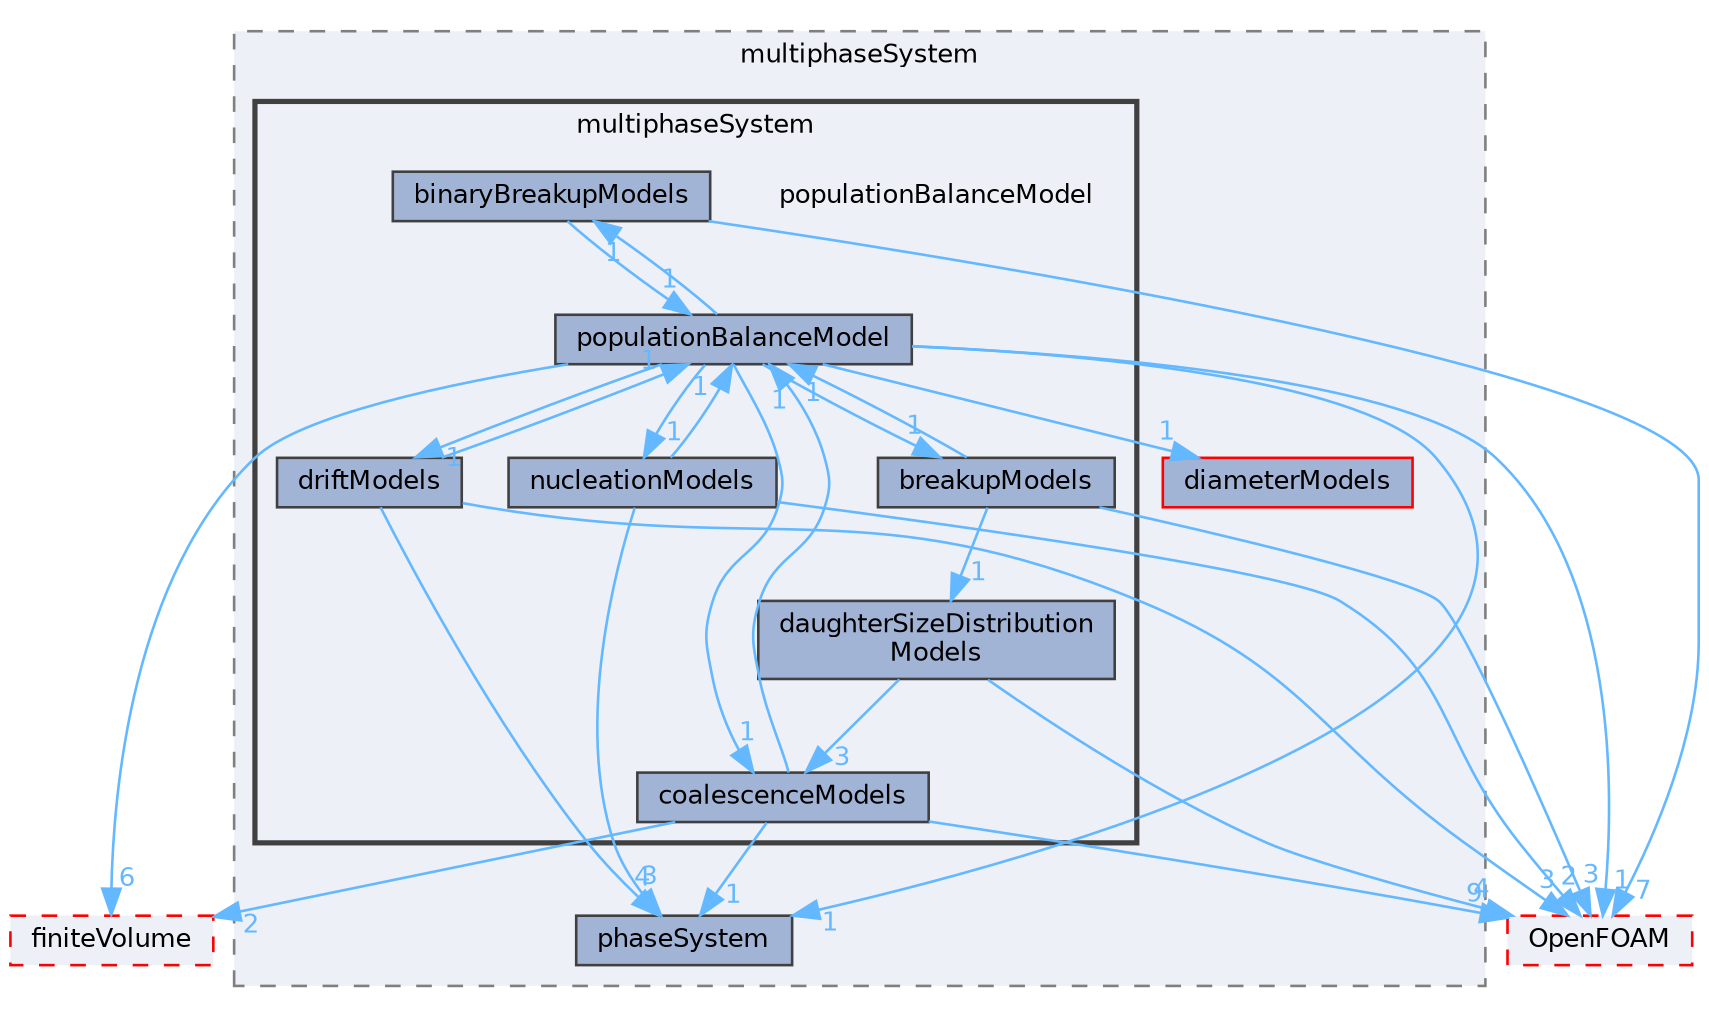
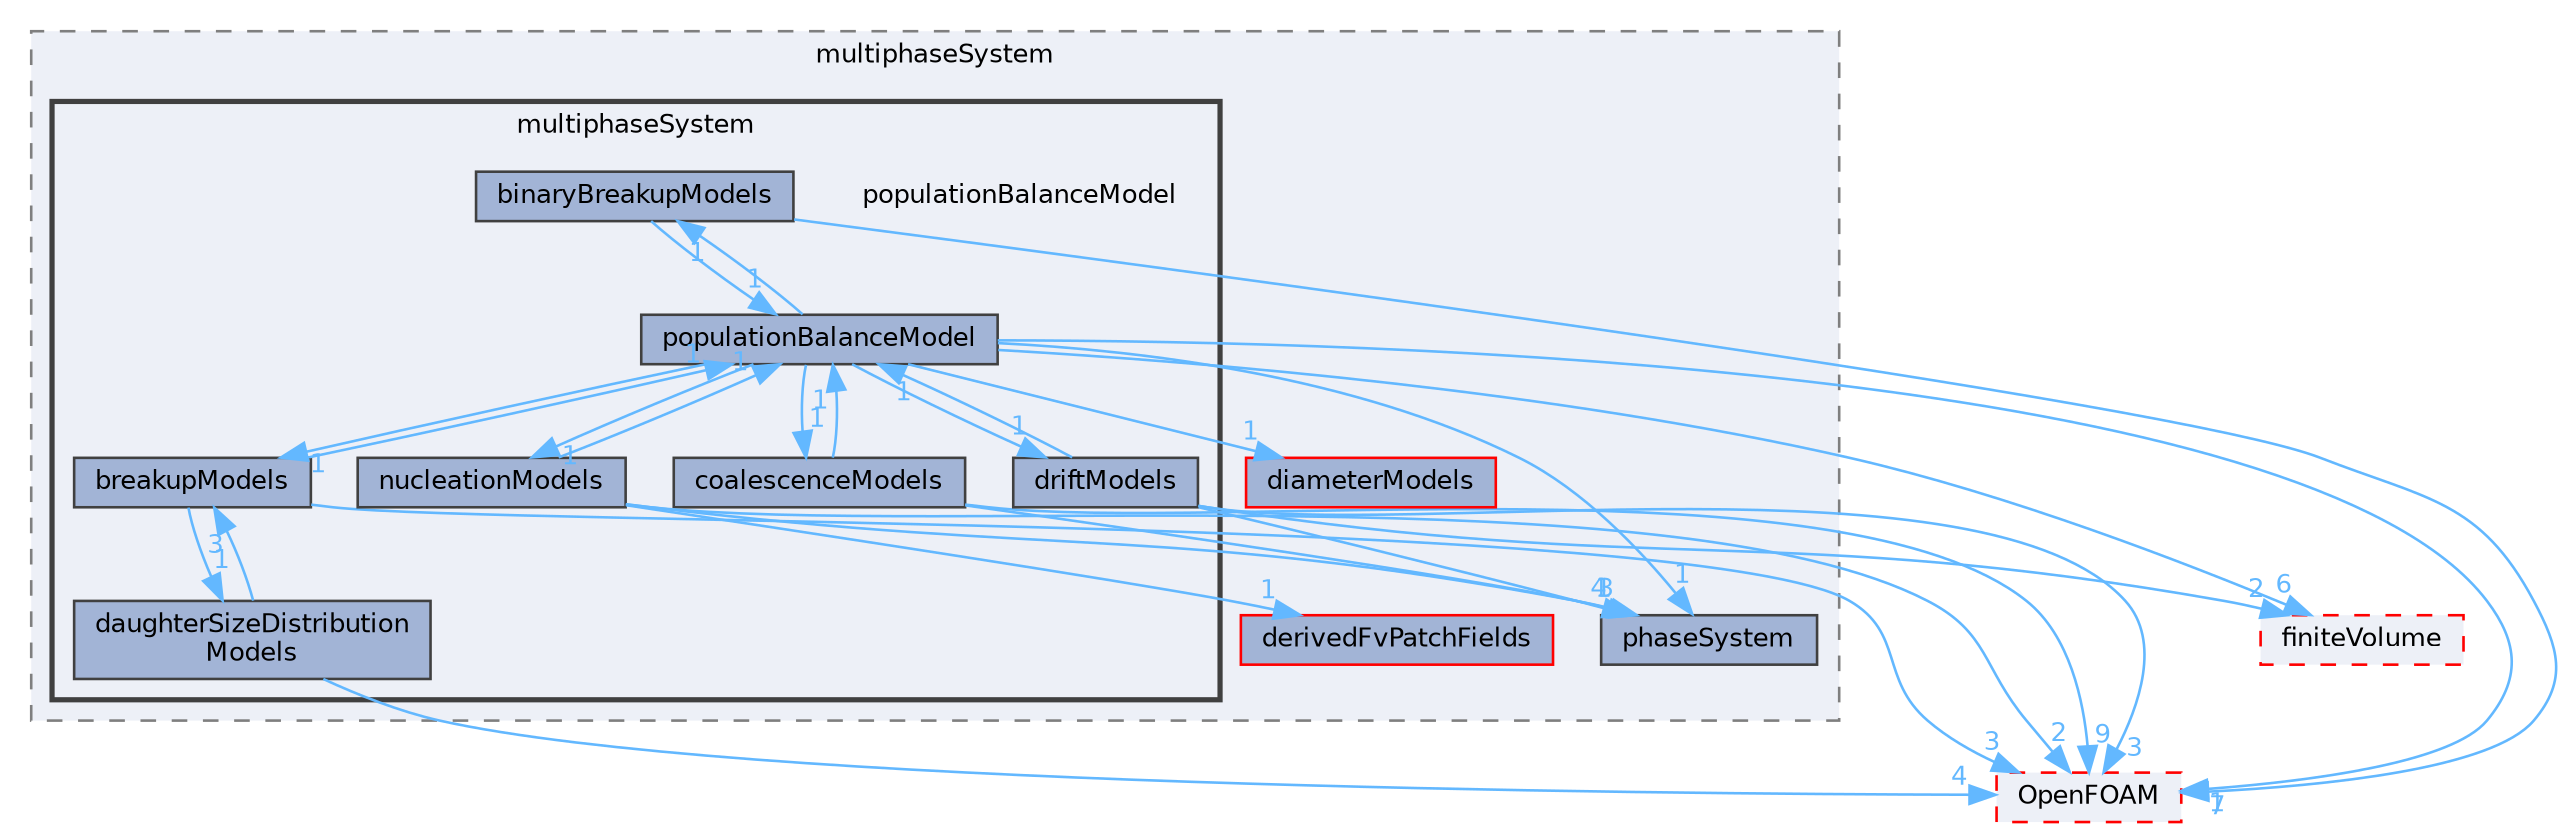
none -> (1397, 640)
(862, 716) -> (241, 565)
(458, 867) -> (1864, 558)
